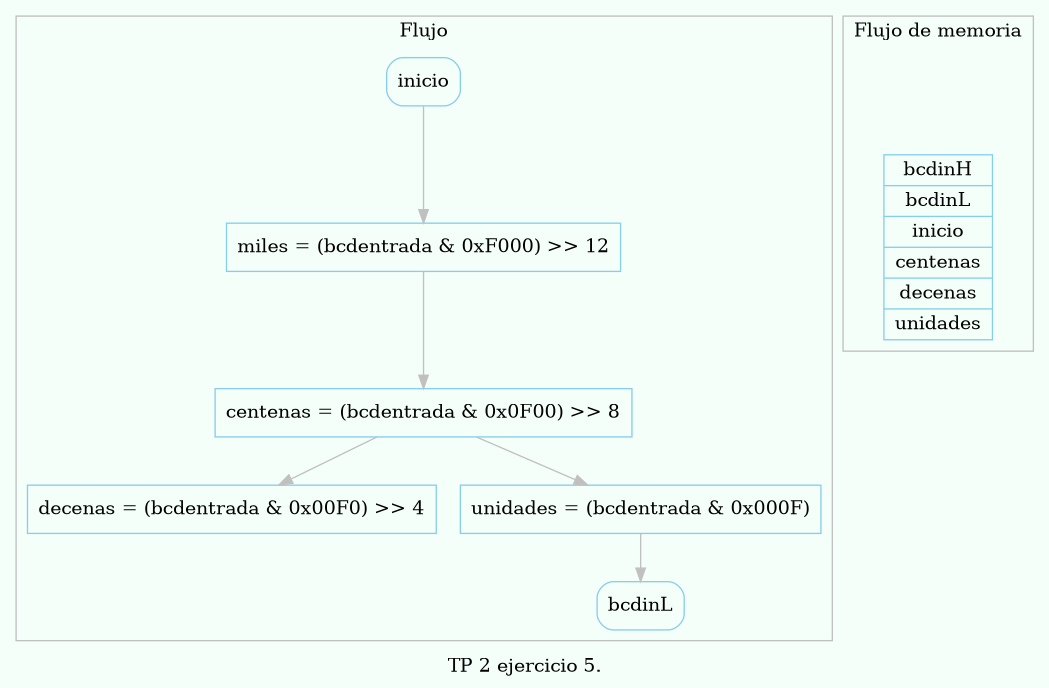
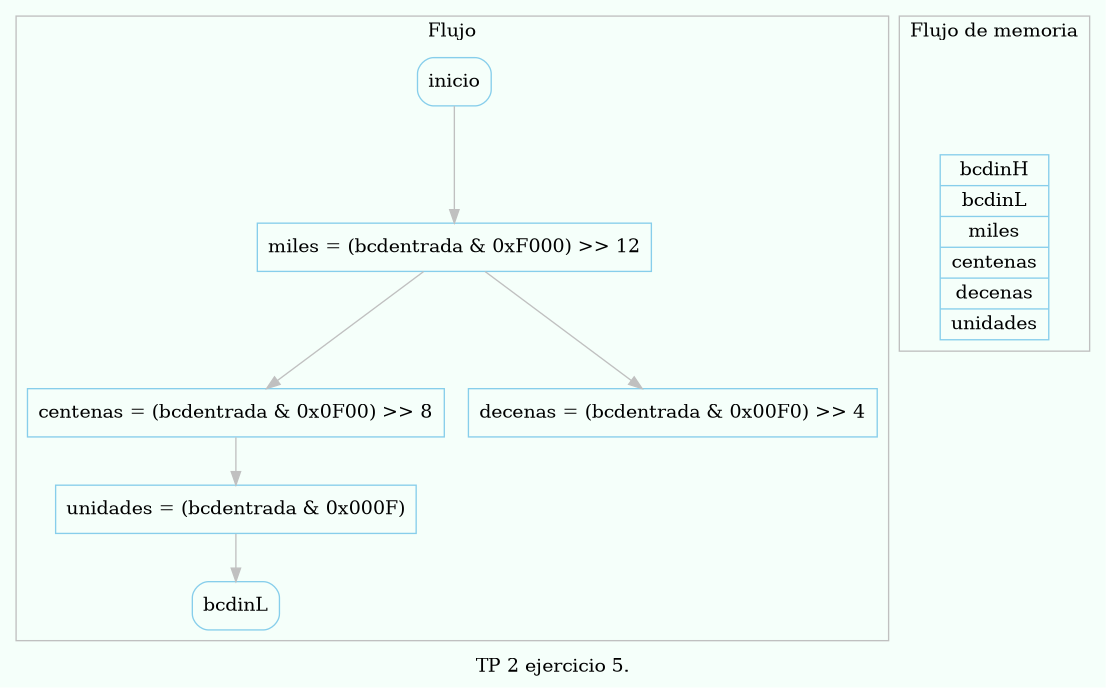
(938, 231) -> (994, 231)
(334, 458) -> (558, 326)
